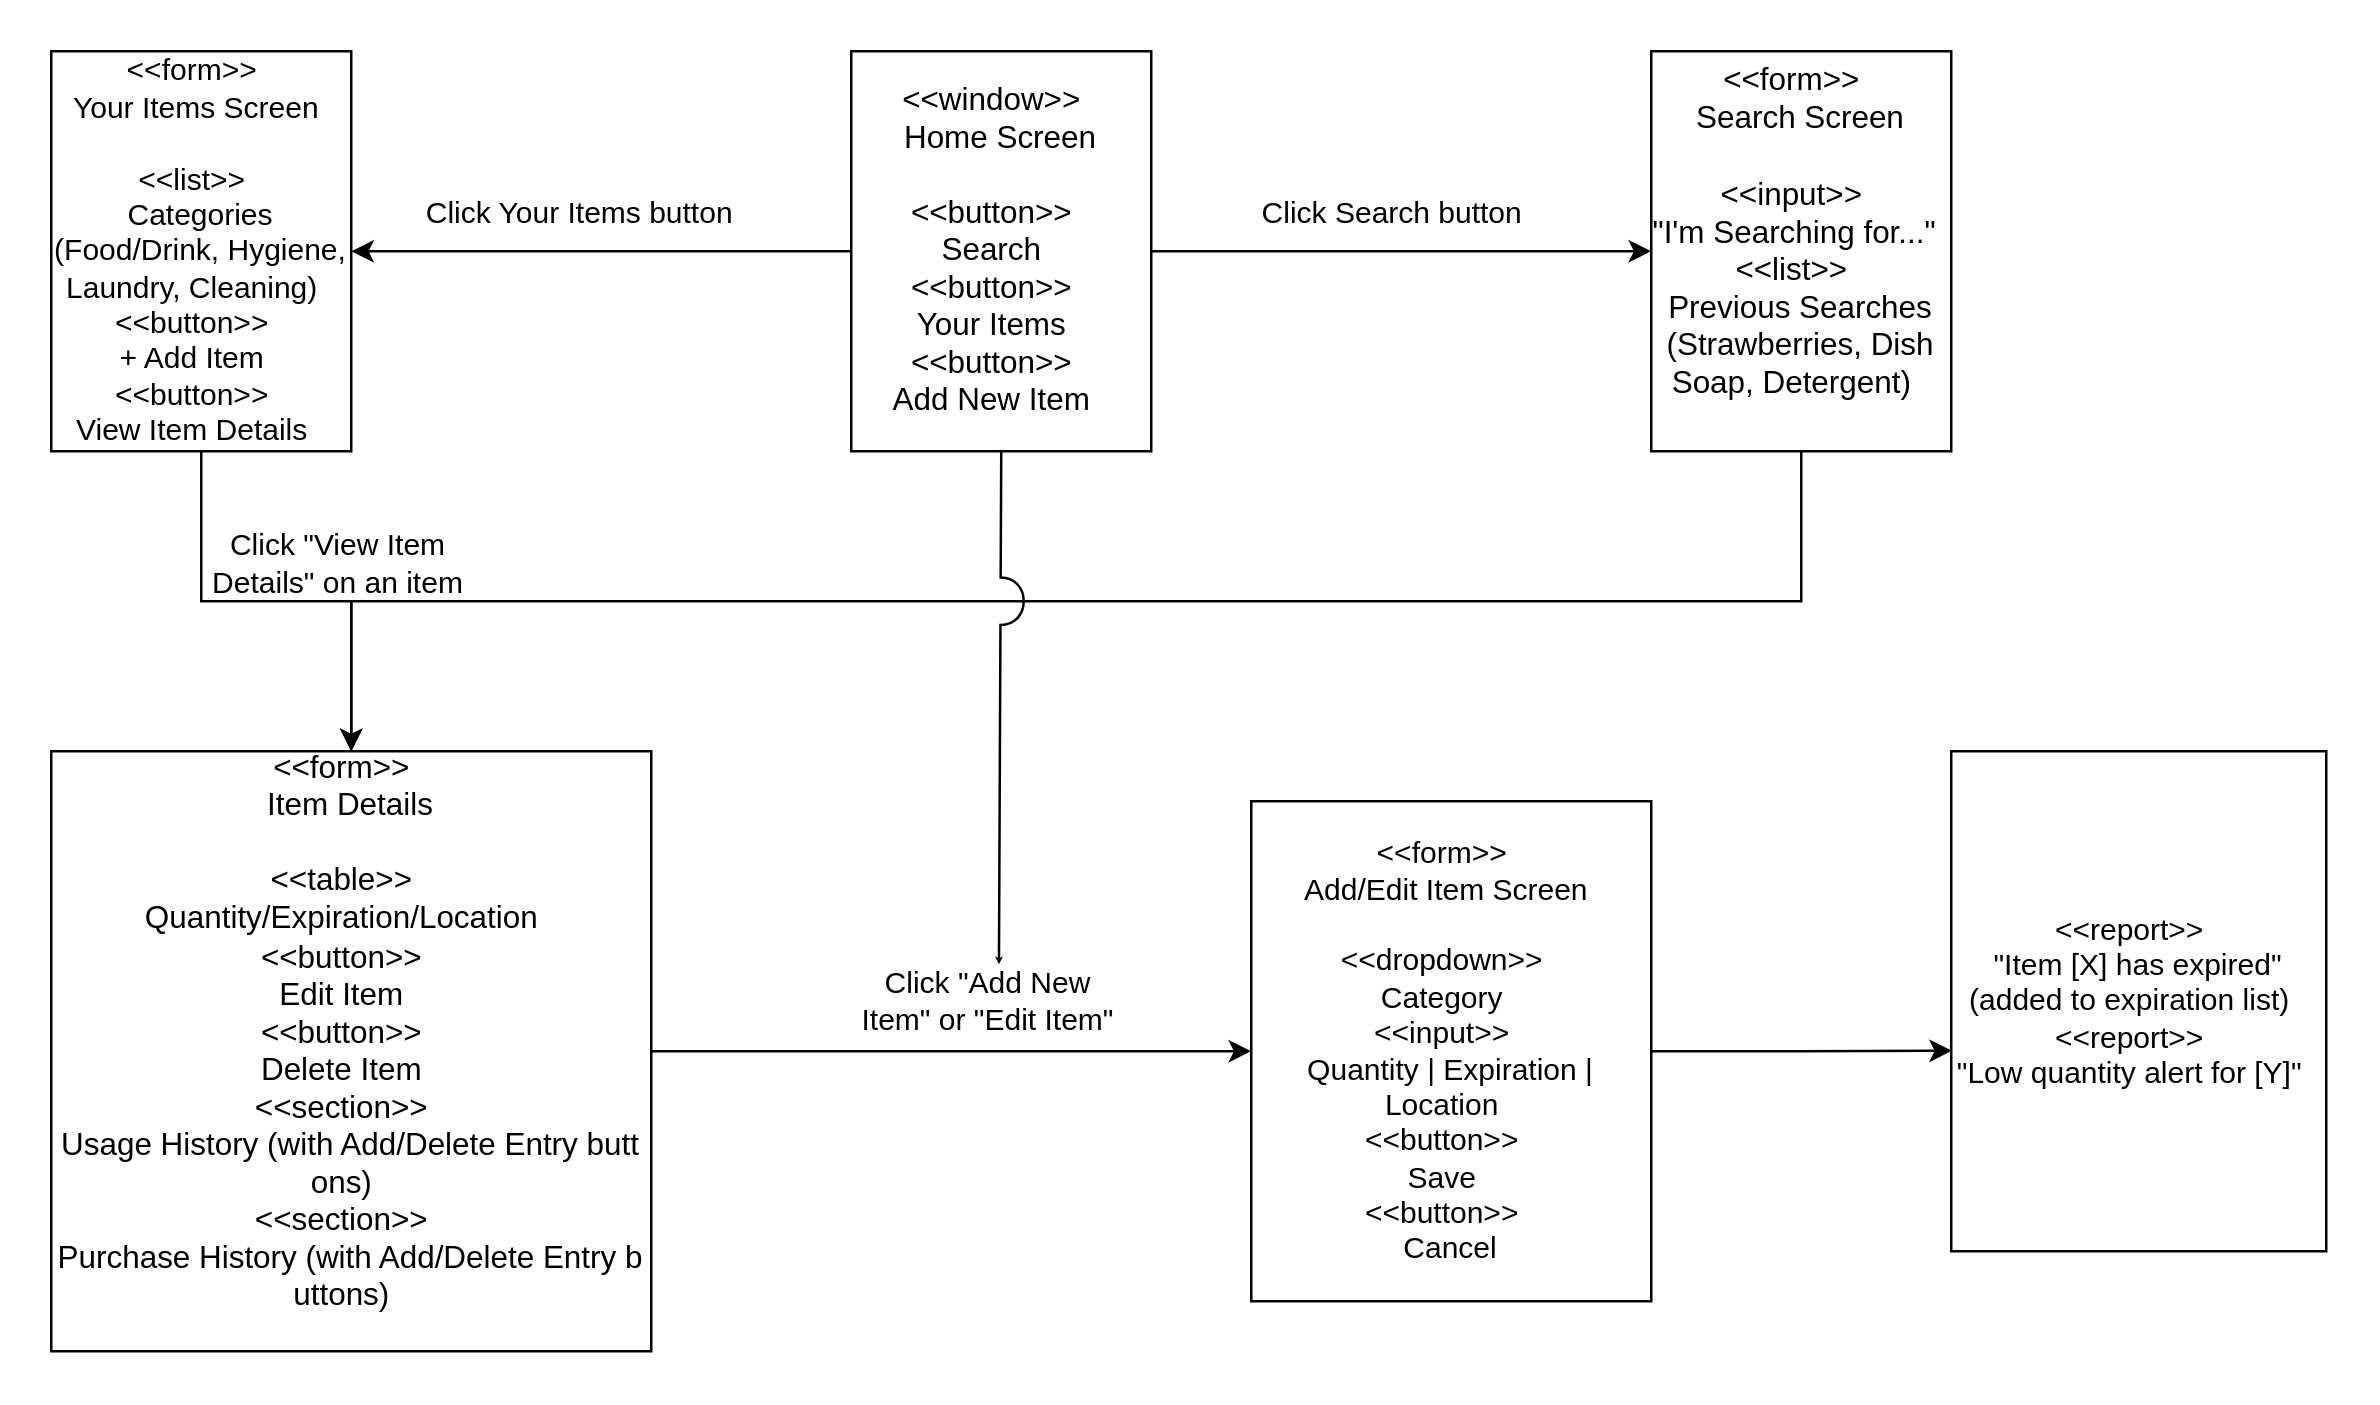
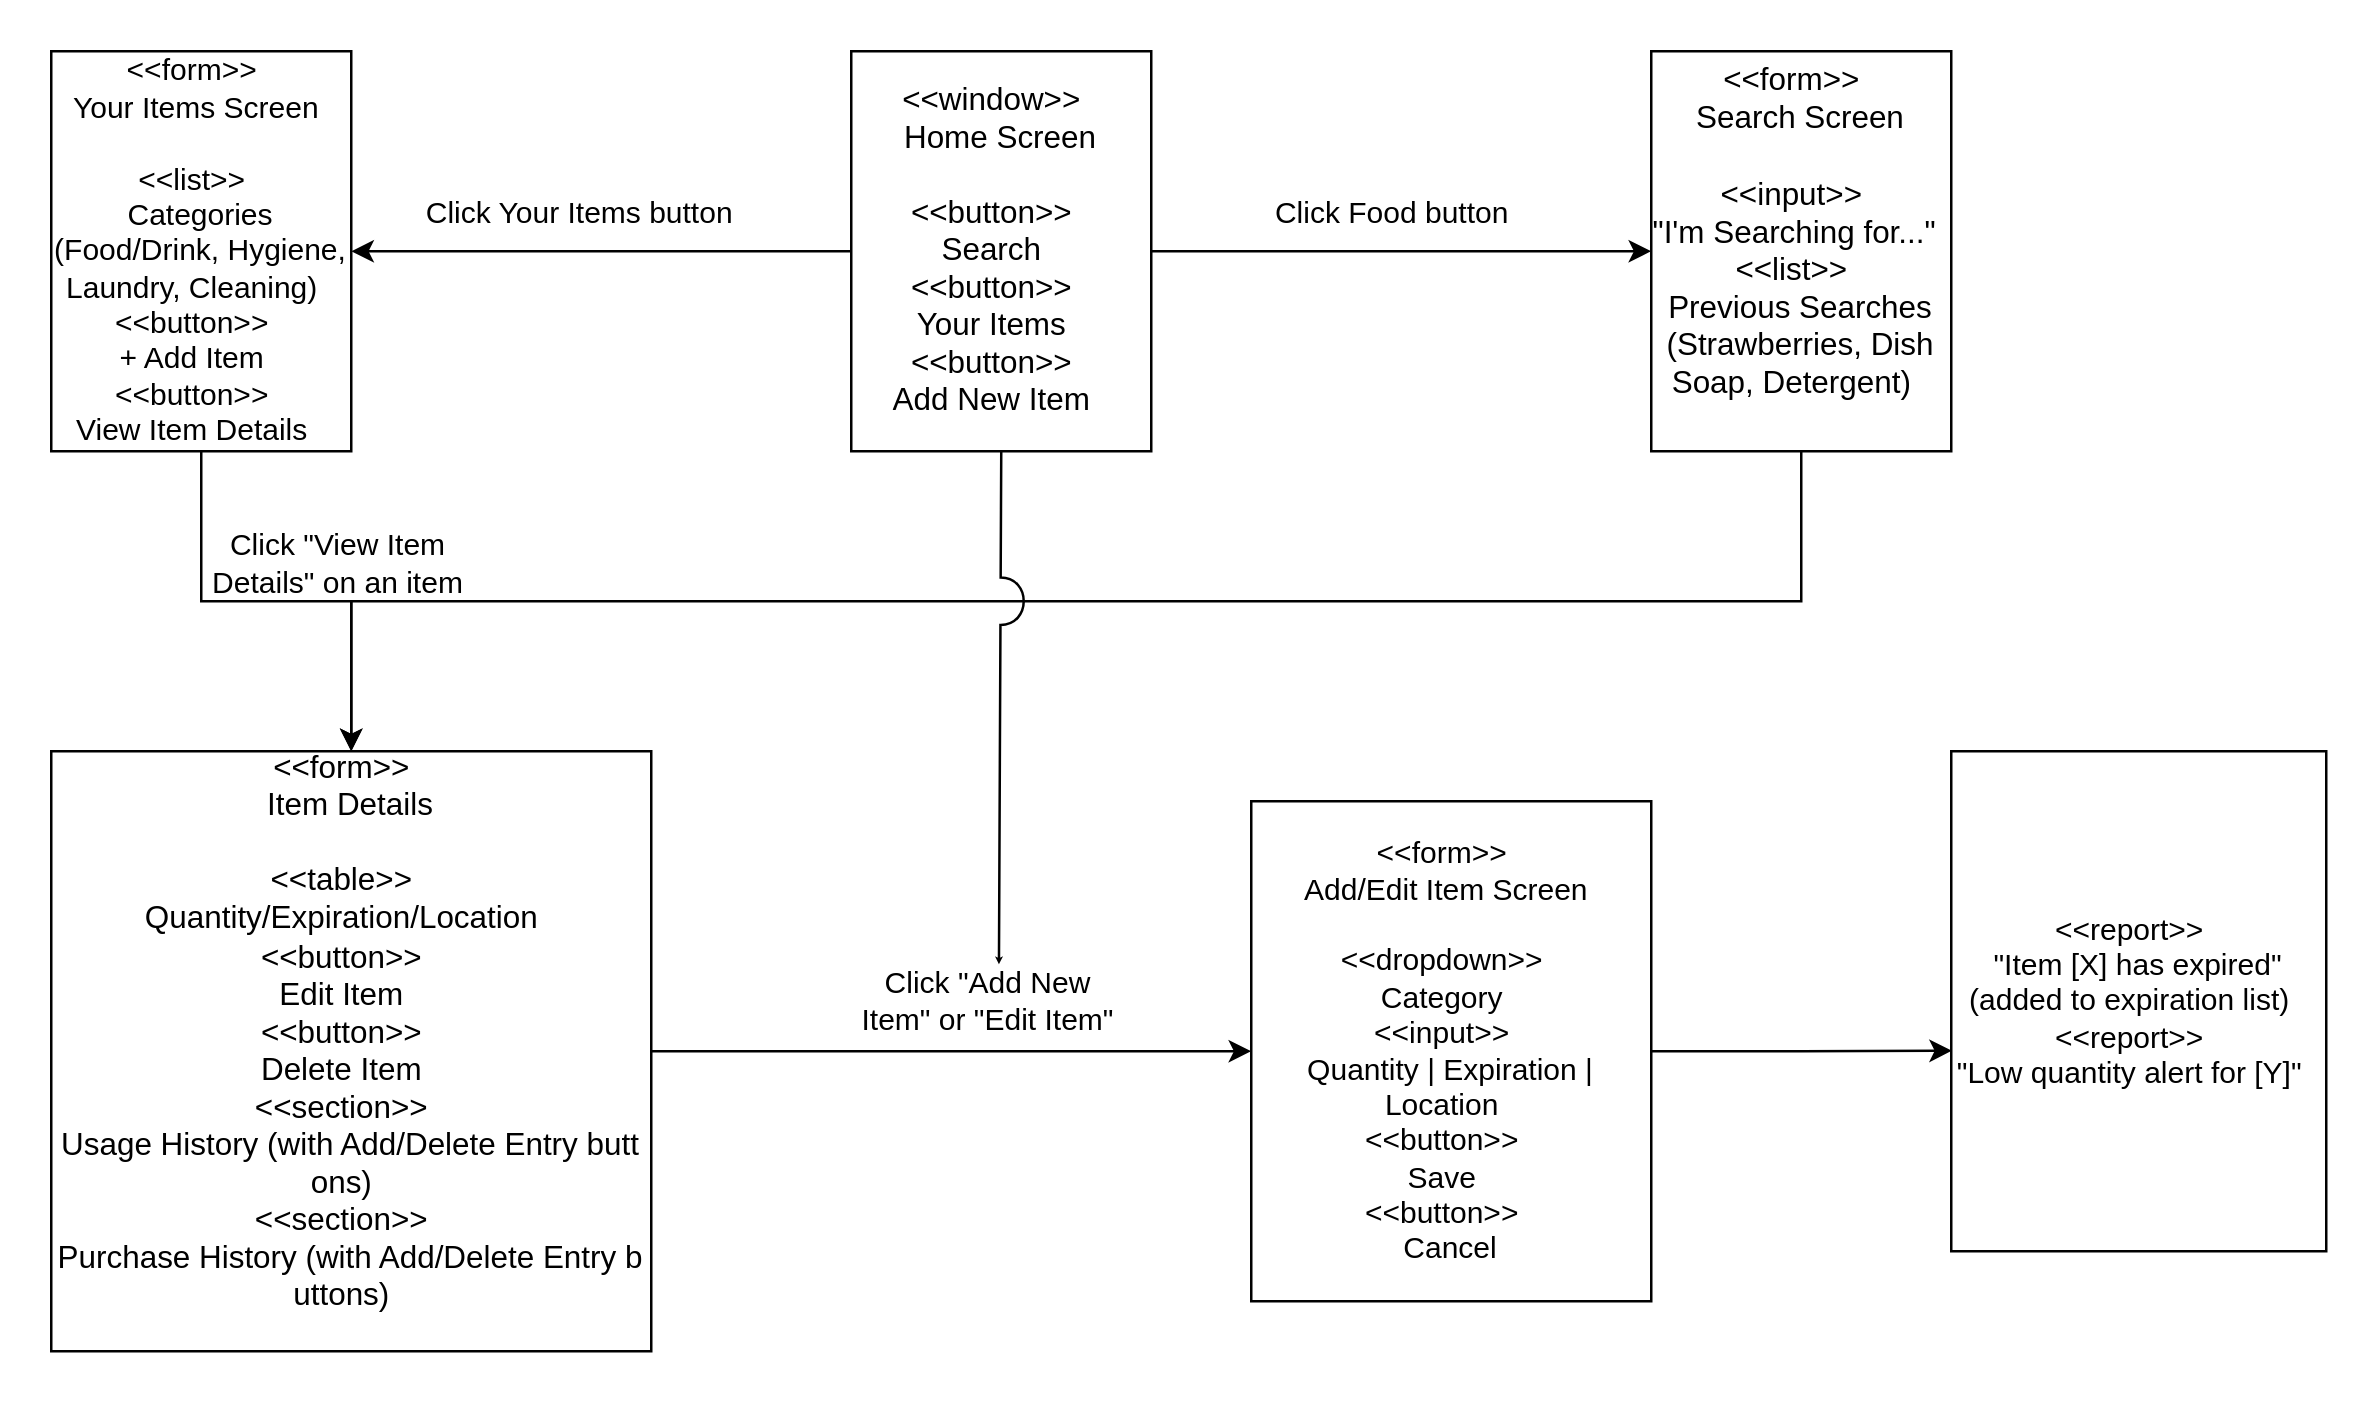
(1401, 214) -> (1401, 214)
